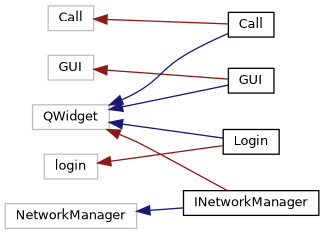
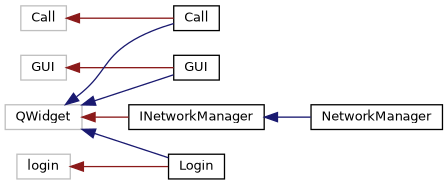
(167, 209) -> (294, 117)
(71, 216) -> (377, 117)
